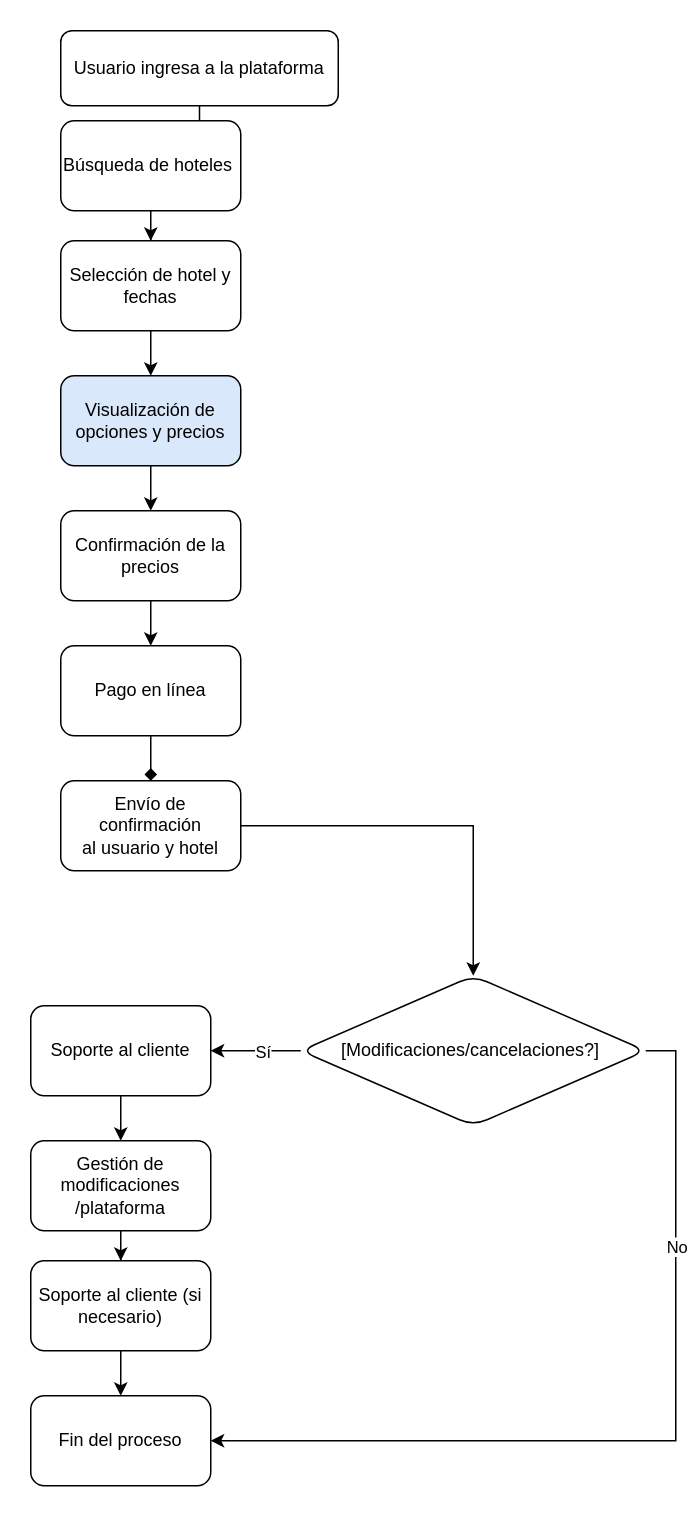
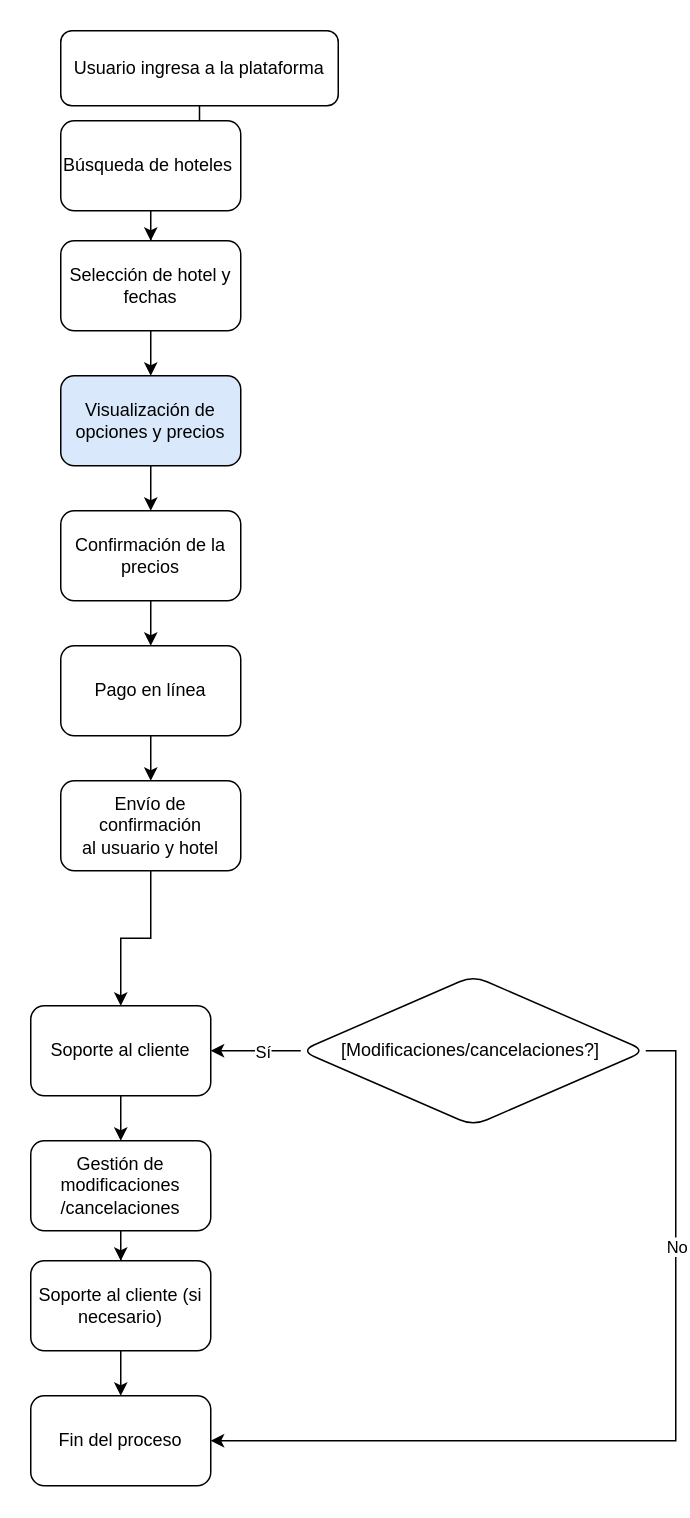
(151, 768) -> (151, 769)
(427, 826) -> (141, 938)
(121, 1186) -> (121, 1186)
